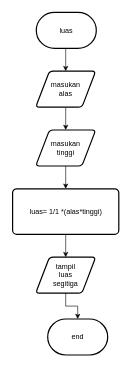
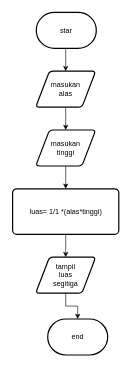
(66, 30) -> (66, 30)
